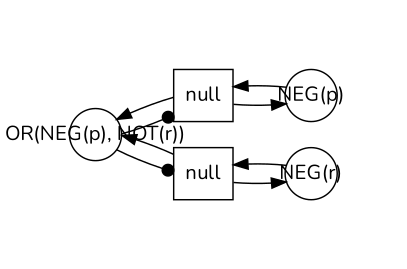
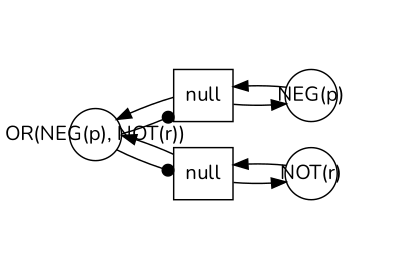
(311, 174) -> (311, 174)
